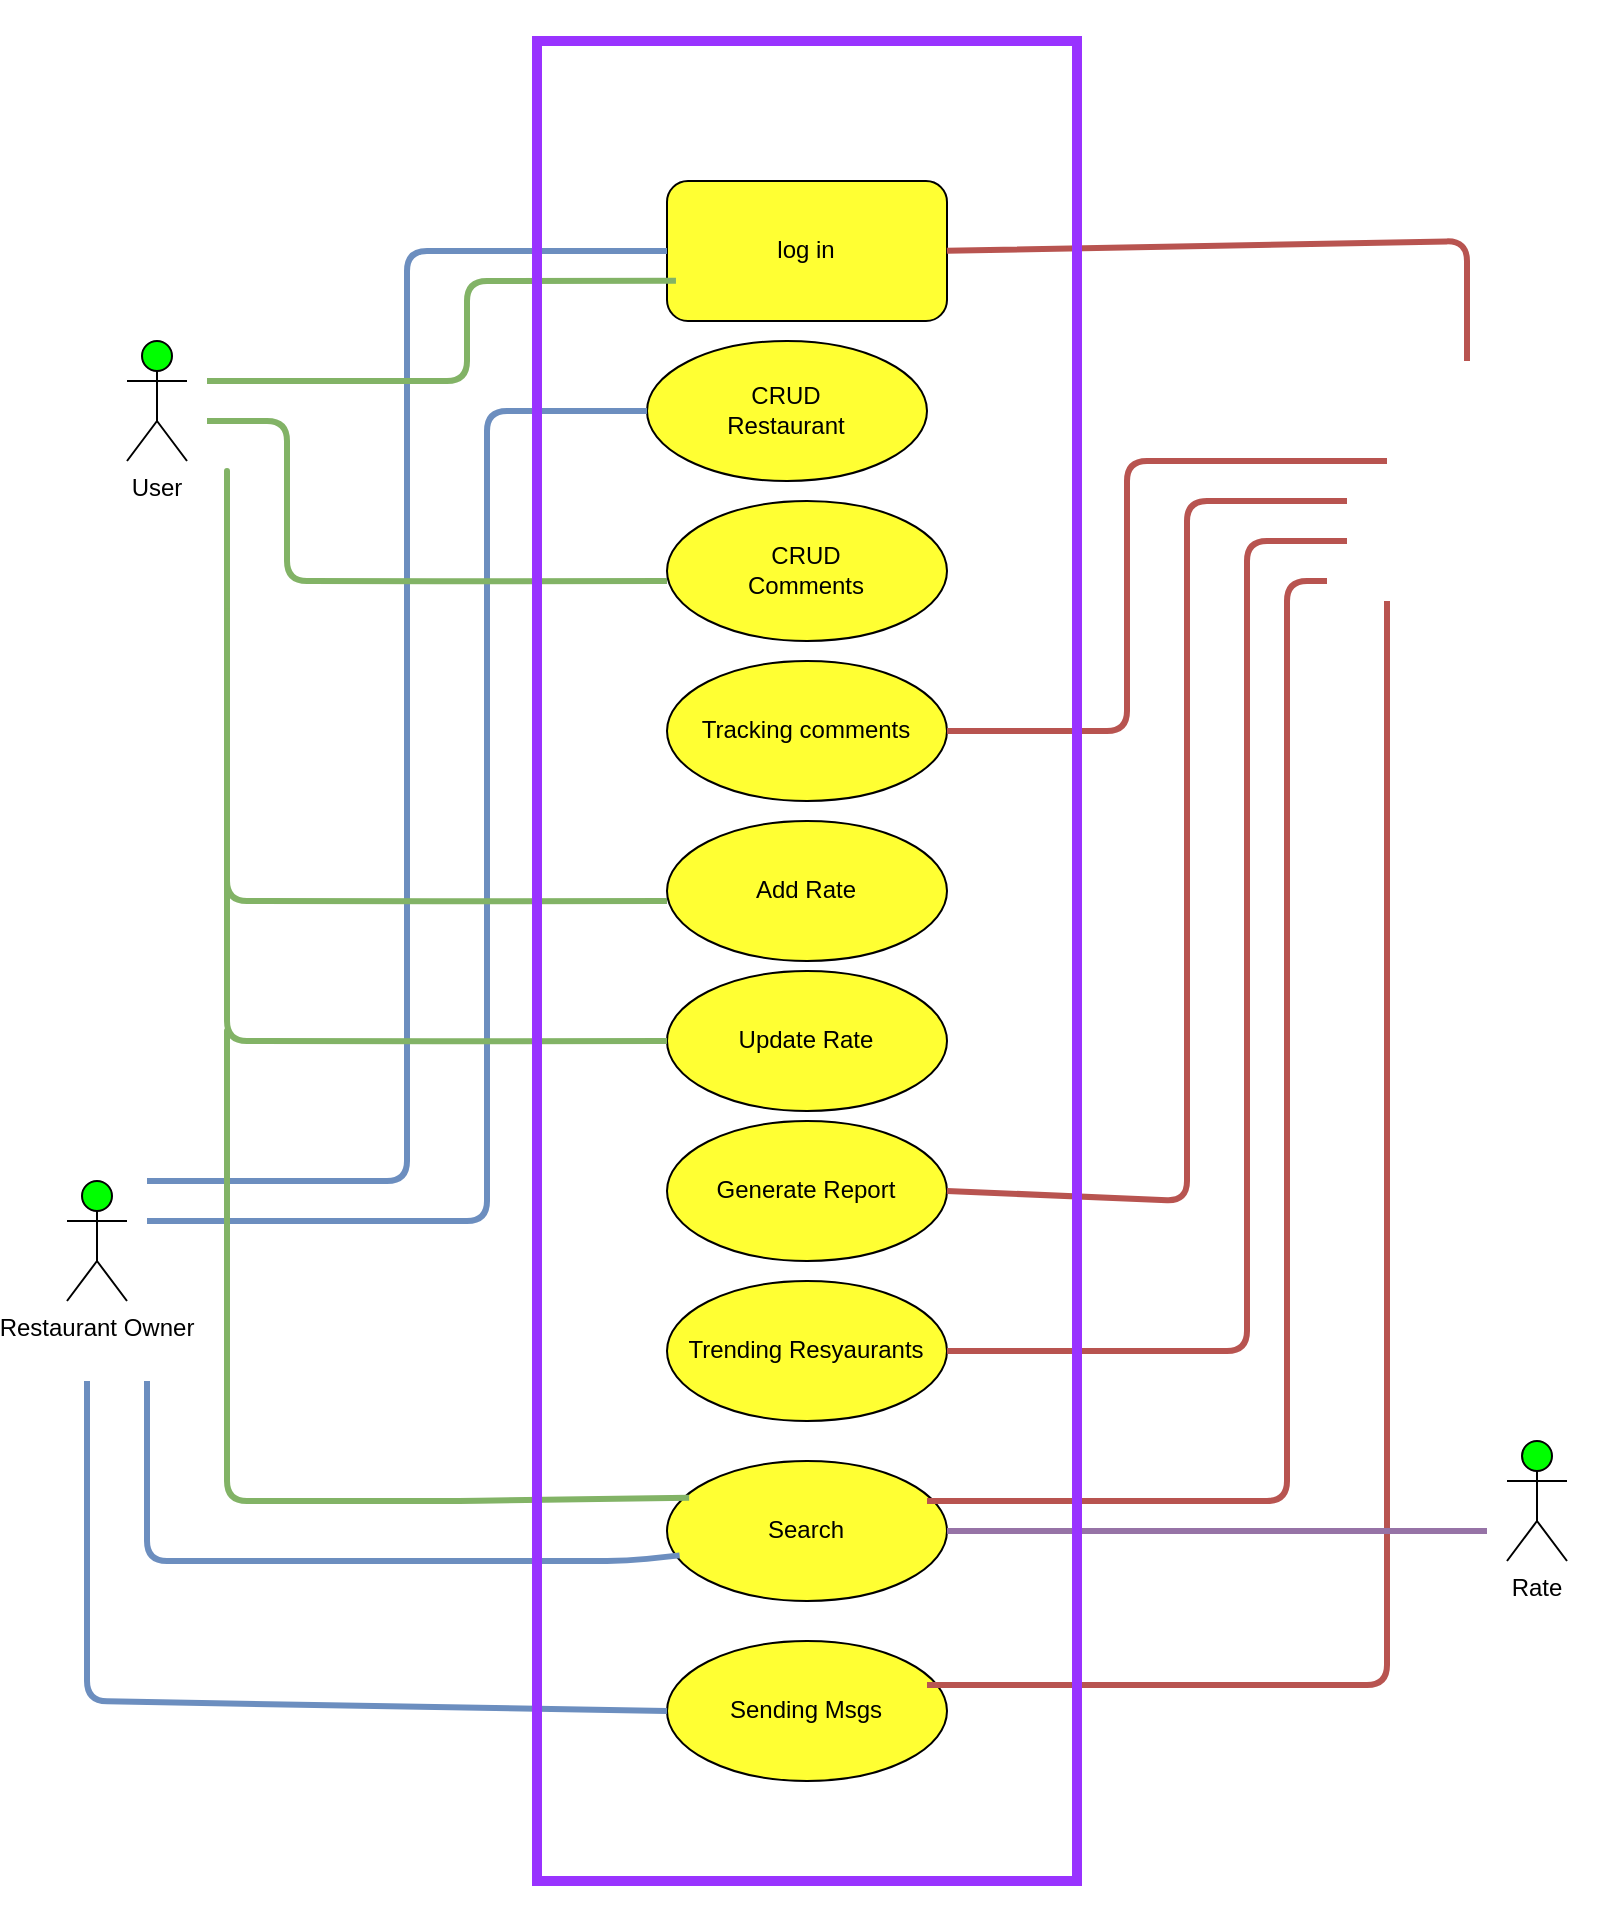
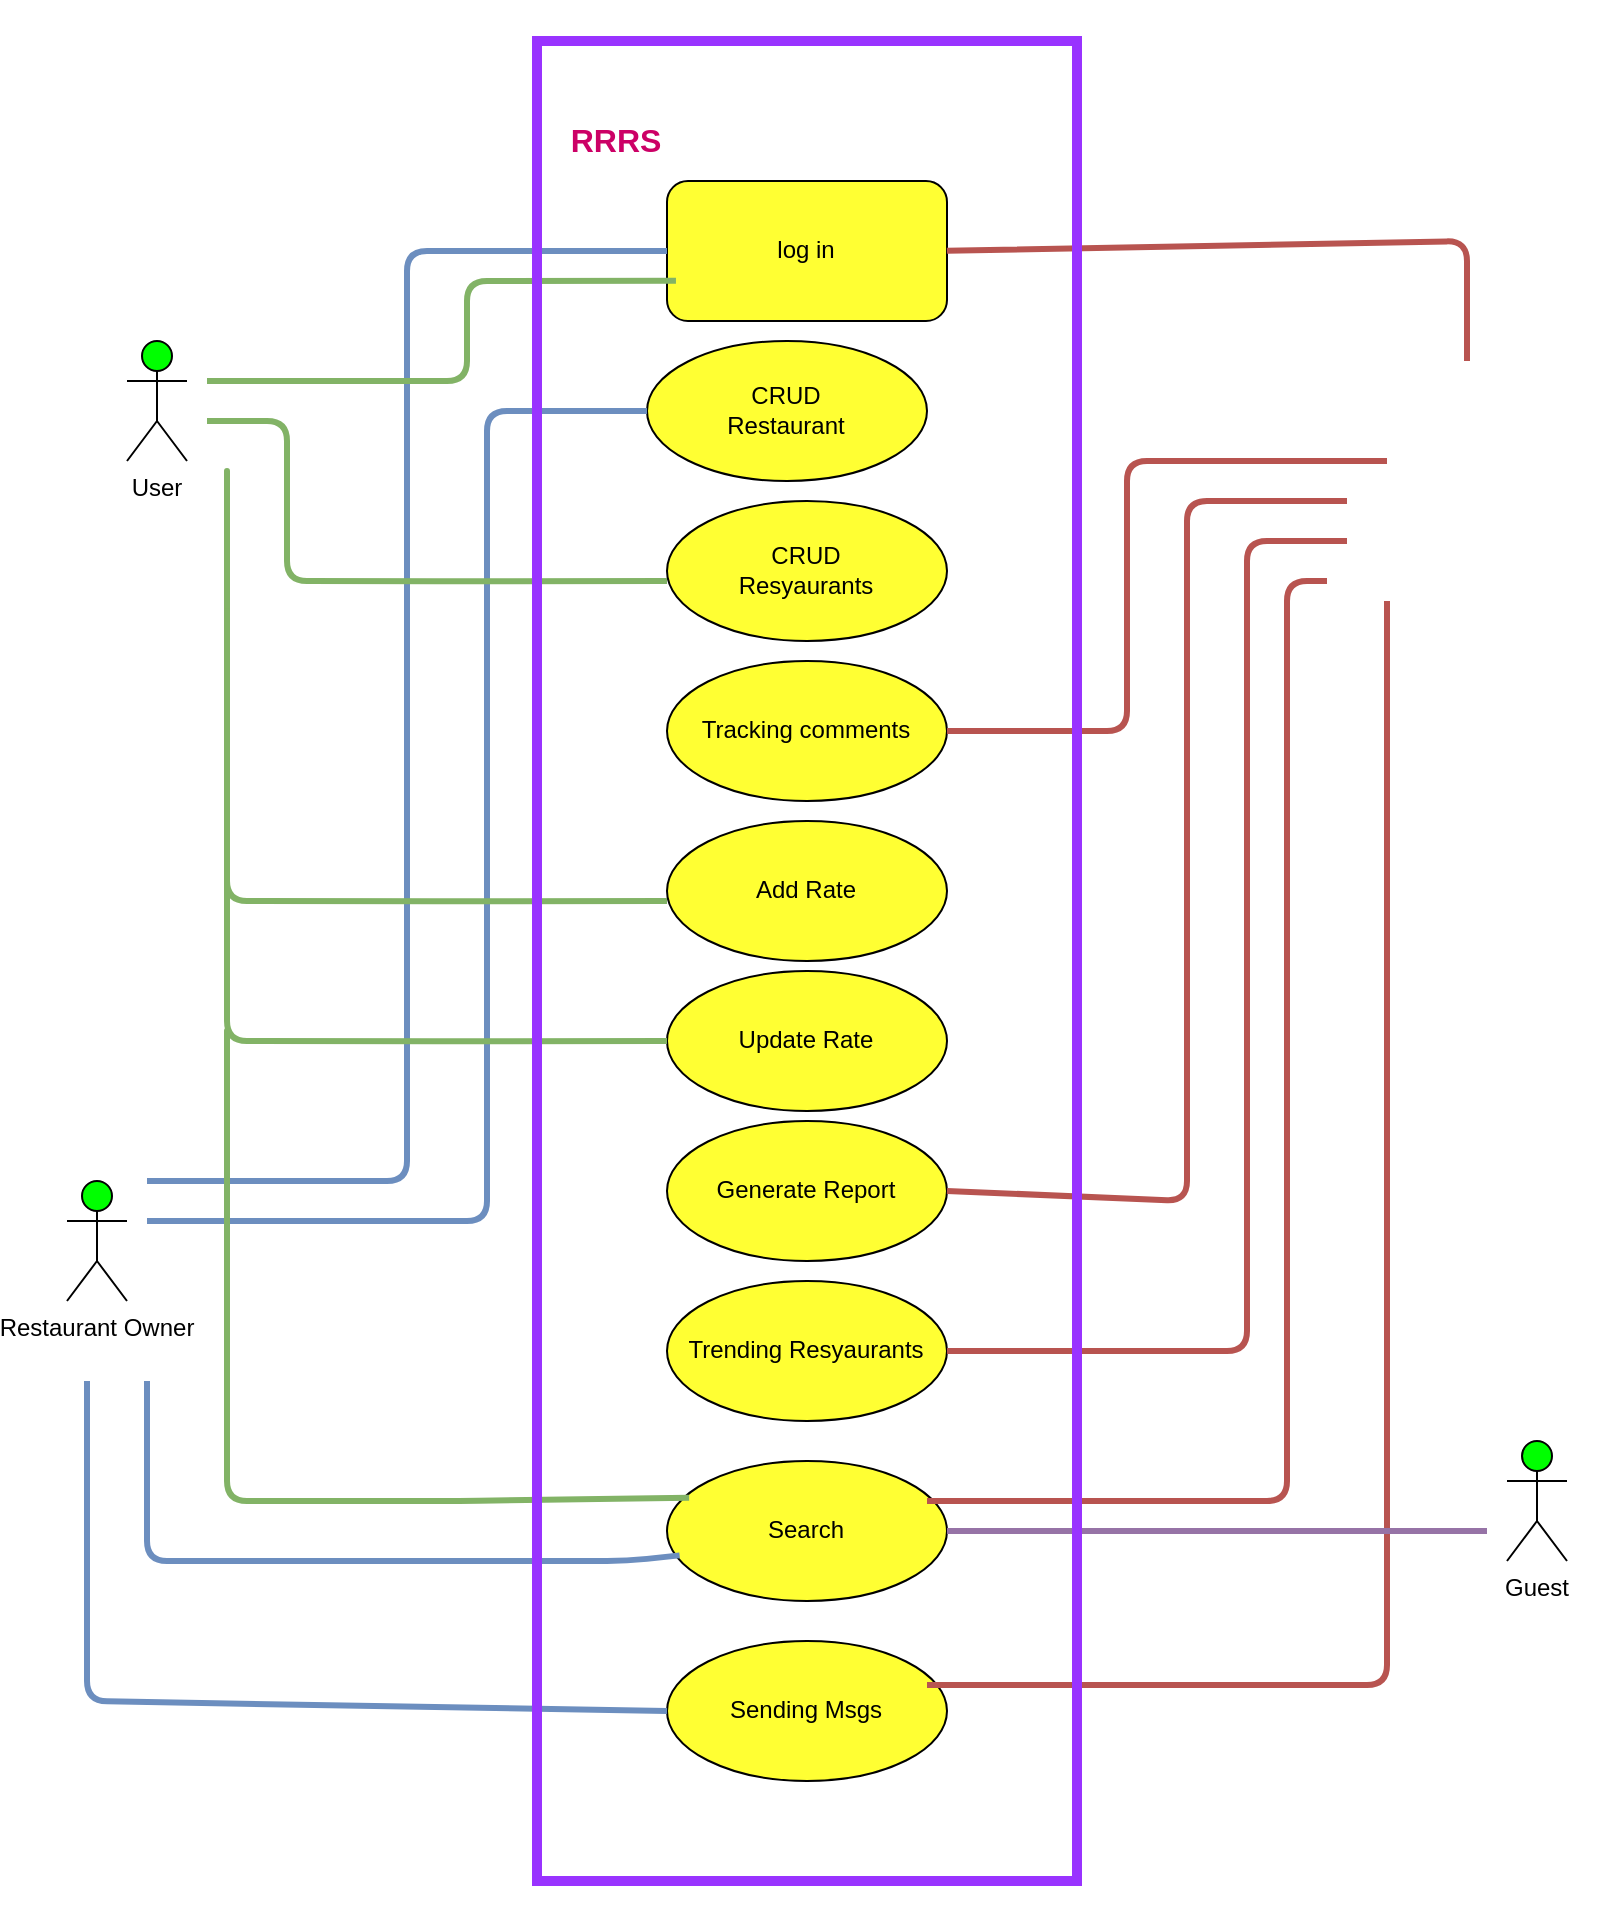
none -> (617, 141)
(807, 571) -> (807, 571)
(1538, 1589) -> (1538, 1589)
